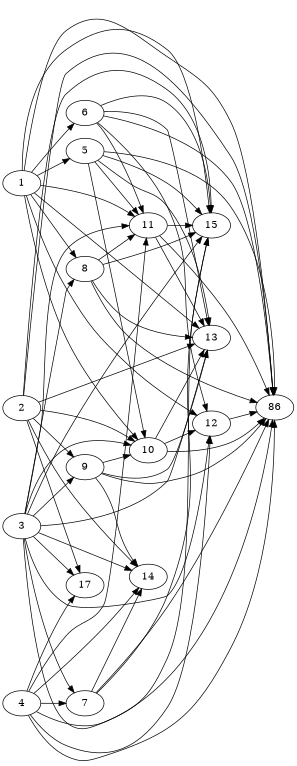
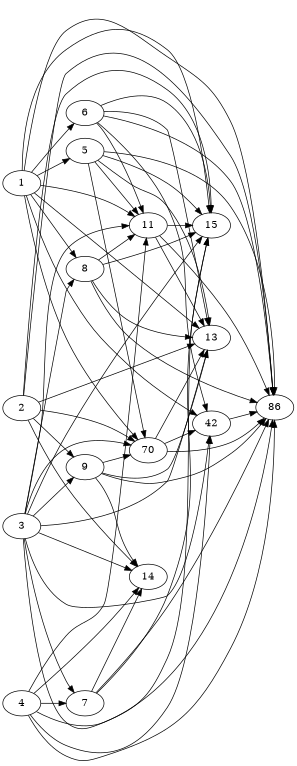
(212, 424) -> (212, 424)
(148, 450) -> (148, 450)
(85, 585) -> none
